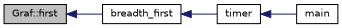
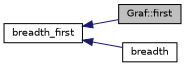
(89, 14) -> (106, 22)
(239, 14) -> (150, 52)
(317, 14) -> none
